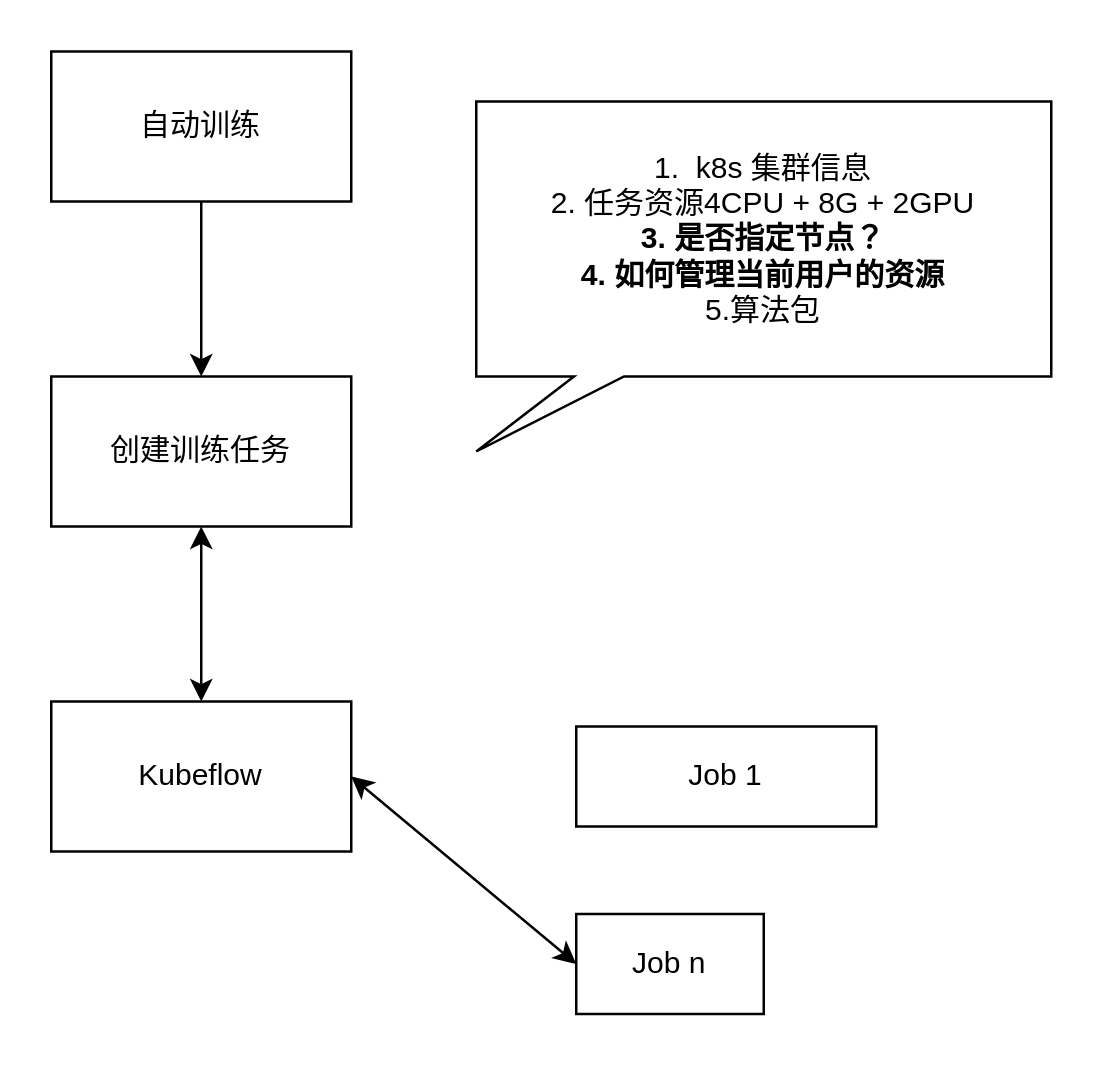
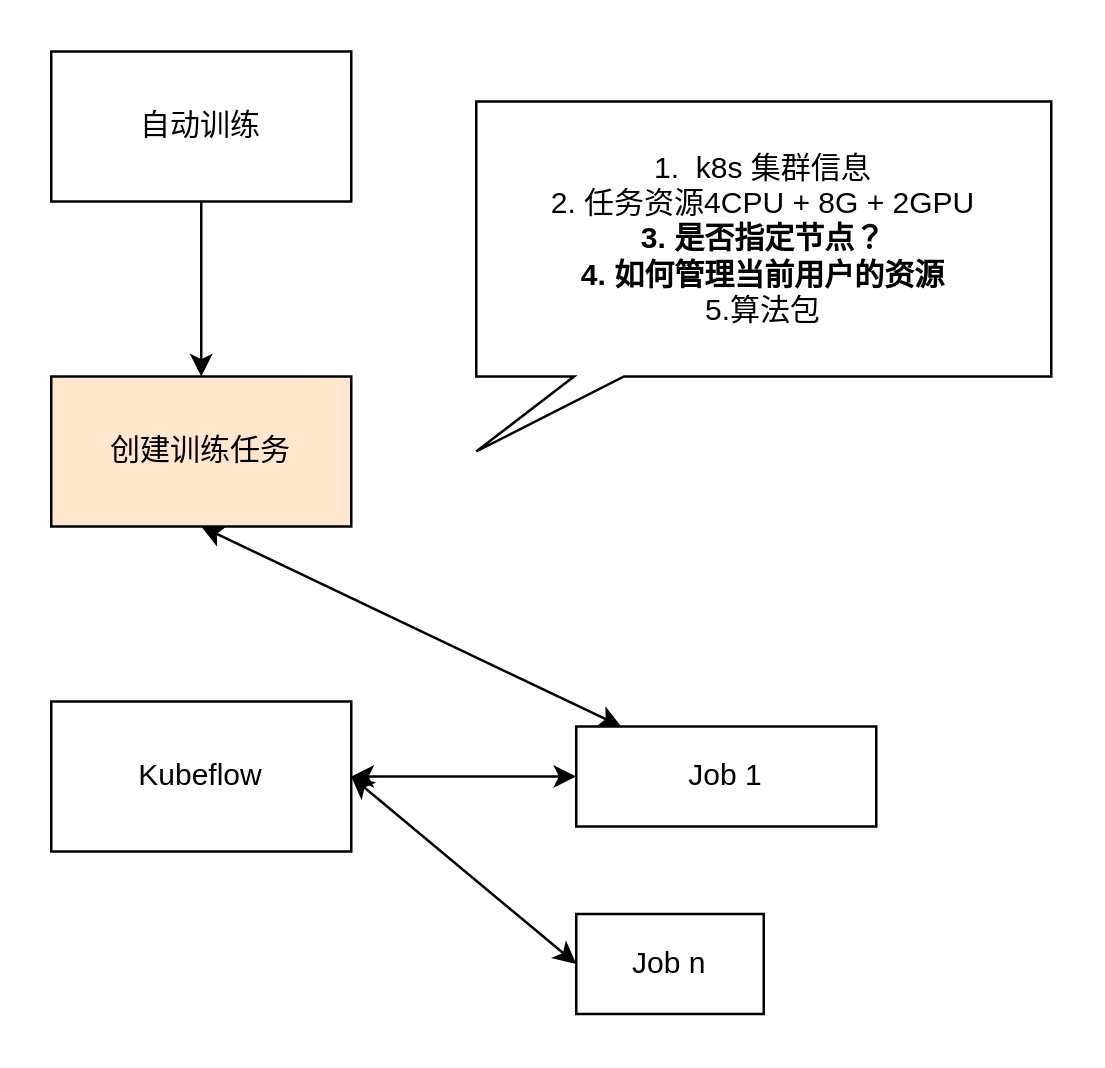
(201, 451) -> (201, 451)
(201, 613) -> (411, 626)
none -> (463, 776)
